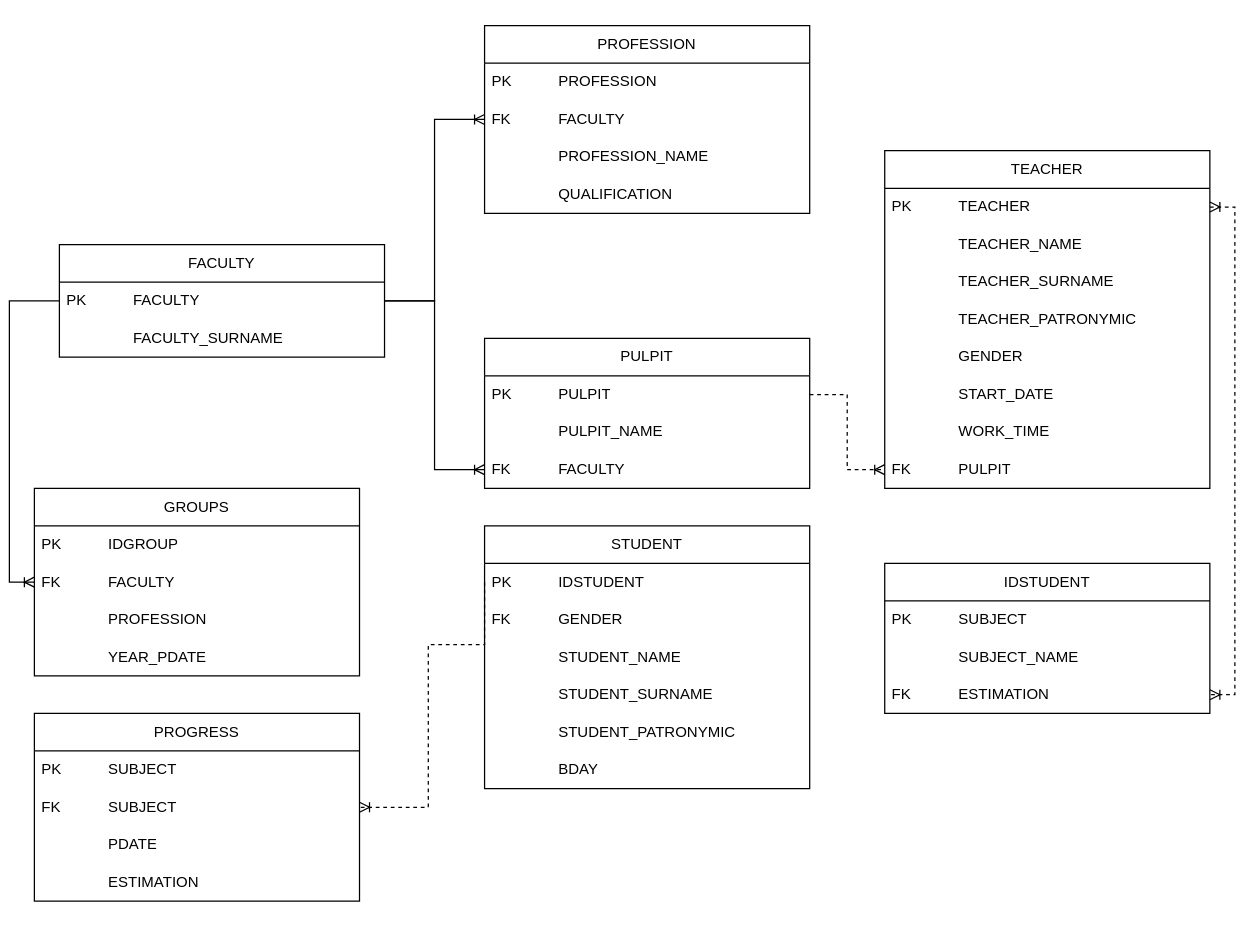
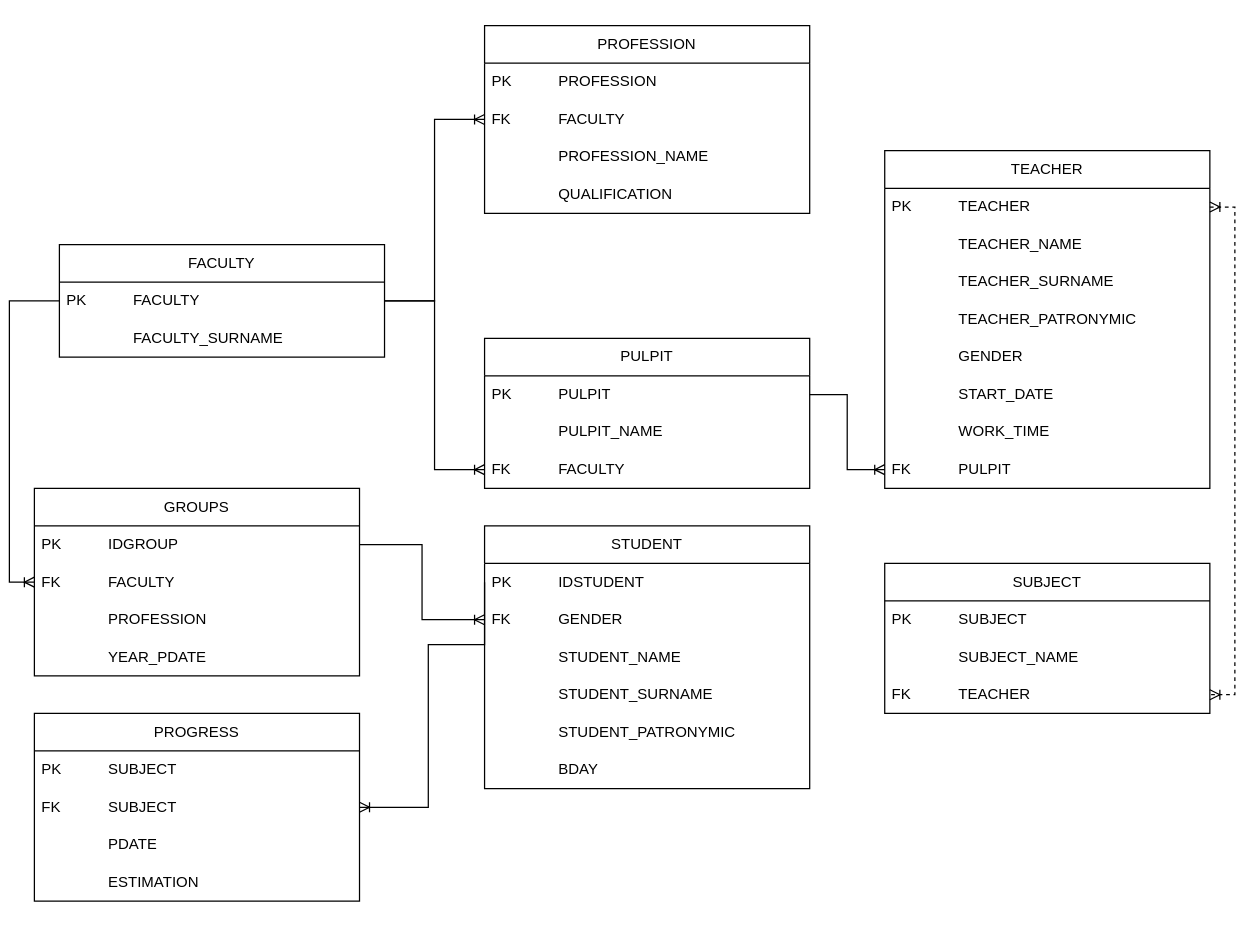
(847, 426) -> (847, 426)
none -> (422, 581)
(1047, 582) -> (1047, 582)
(951, 694) -> (938, 694)
(428, 732) -> (428, 732)
